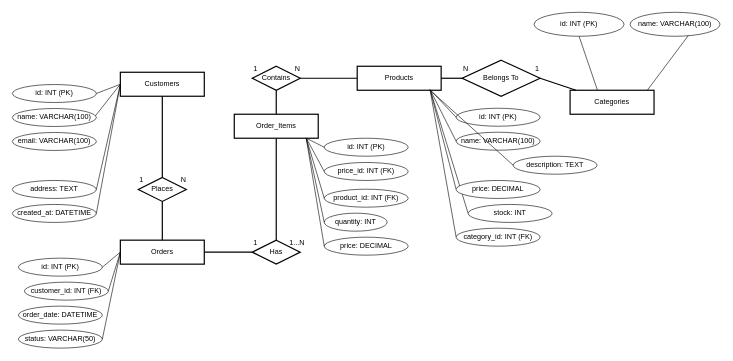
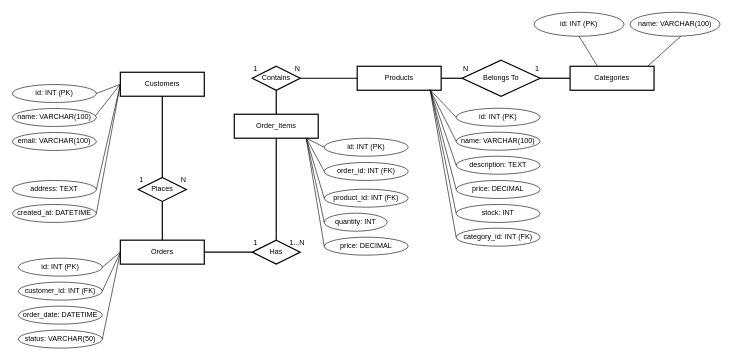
(612, 102) -> (612, 78)
(555, 165) -> (498, 165)
(366, 171) -> (366, 171)
(510, 214) -> (498, 214)
(66, 291) -> (60, 291)
